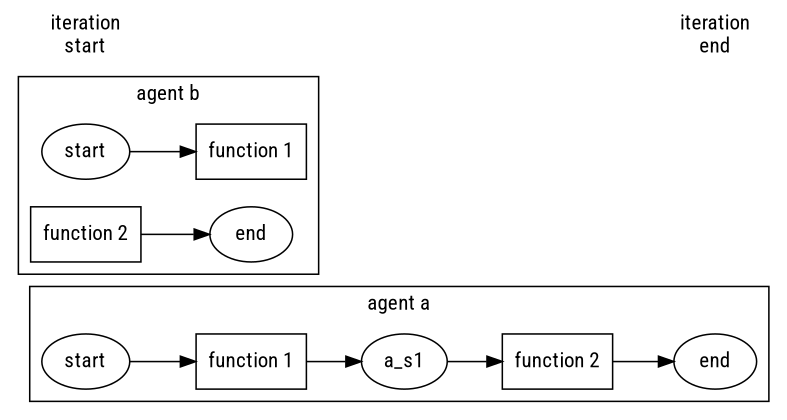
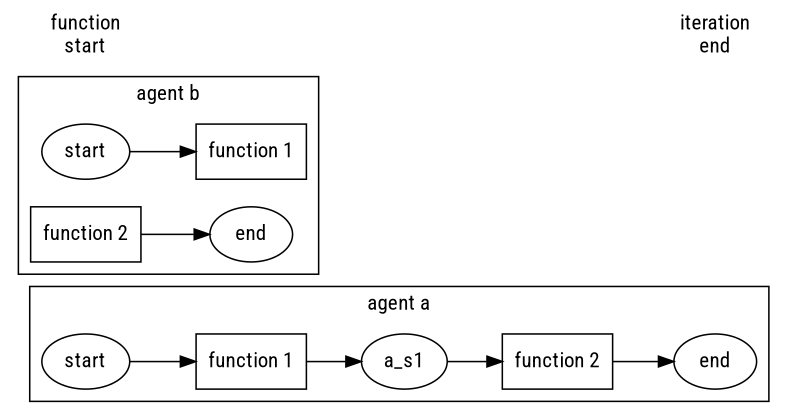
(86, 35) -> (86, 35)
